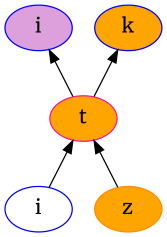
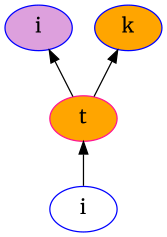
(128, 209) -> none
